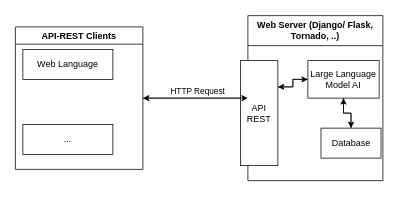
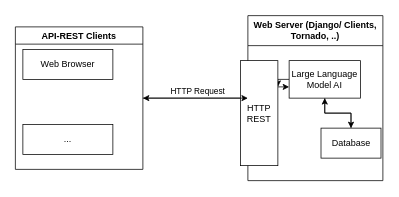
(315, 30) -> (315, 30)
(68, 64) -> (68, 64)
(344, 79) -> (325, 79)
(259, 113) -> (259, 113)
